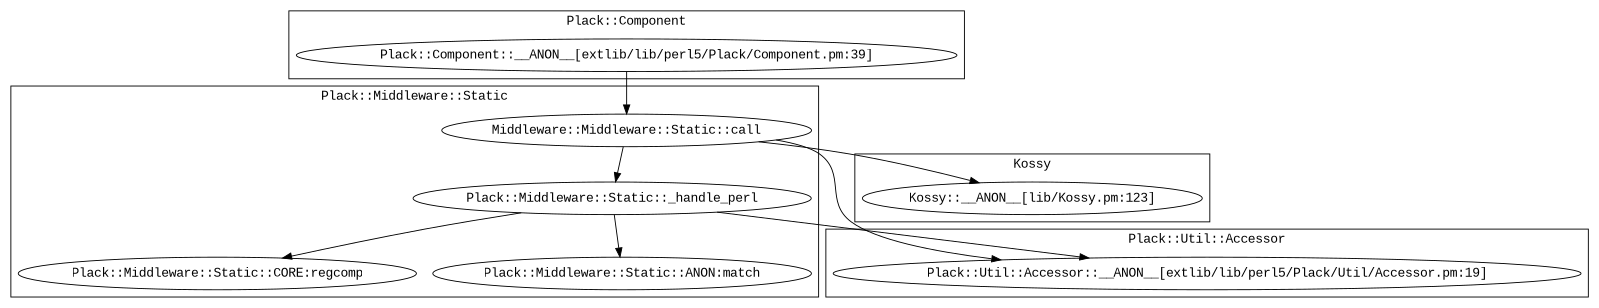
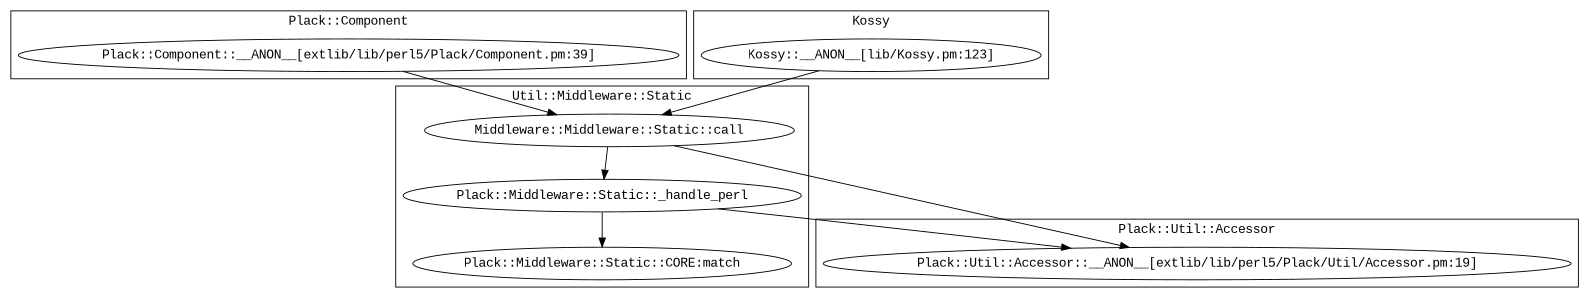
(415, 96) -> (602, 96)
(849, 154) -> (745, 92)
(217, 273) -> none
(622, 273) -> (602, 264)
